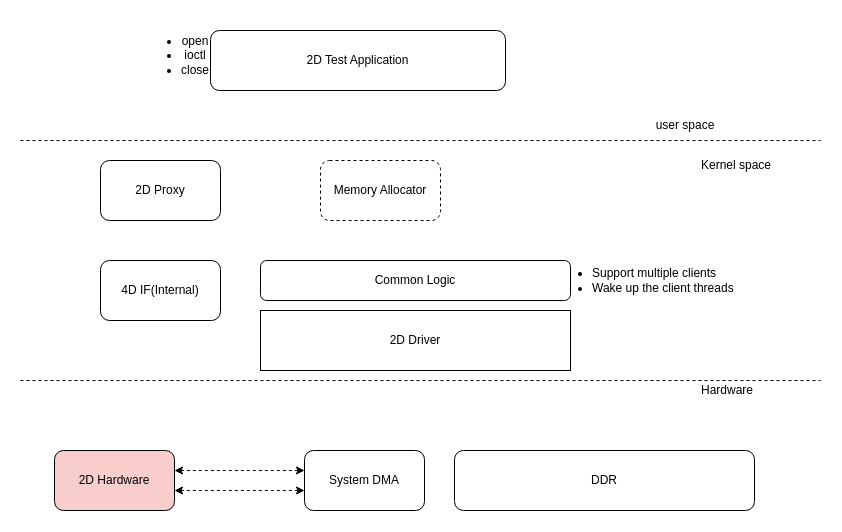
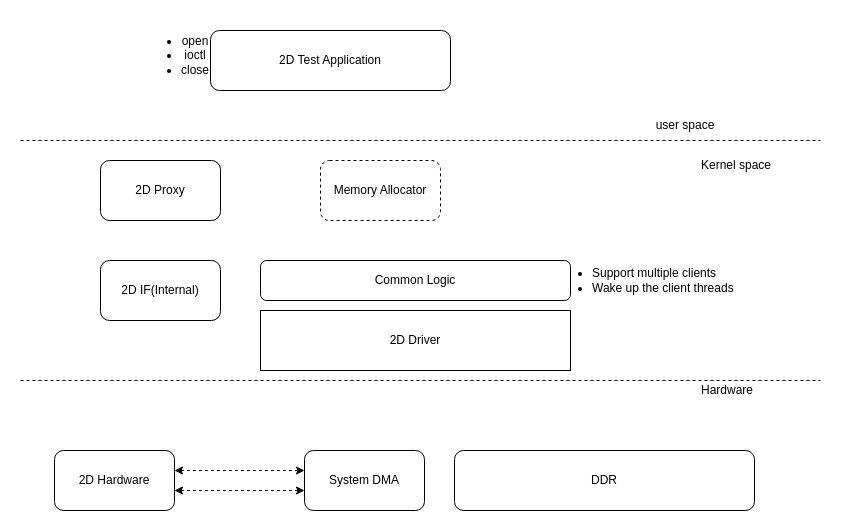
(358, 61) -> (331, 61)
(161, 291) -> (161, 291)
(115, 481) -> (115, 481)
